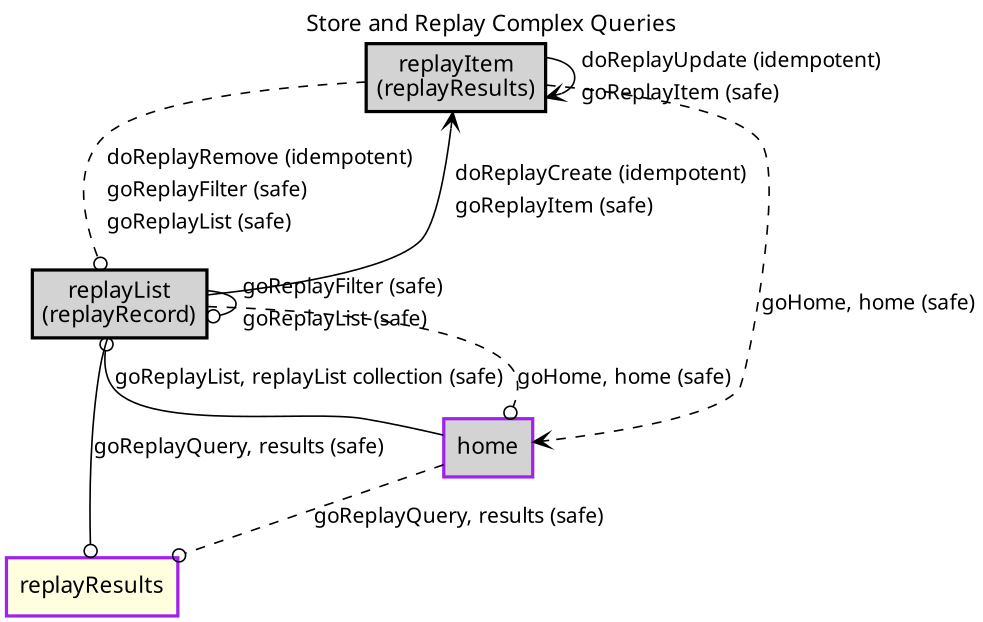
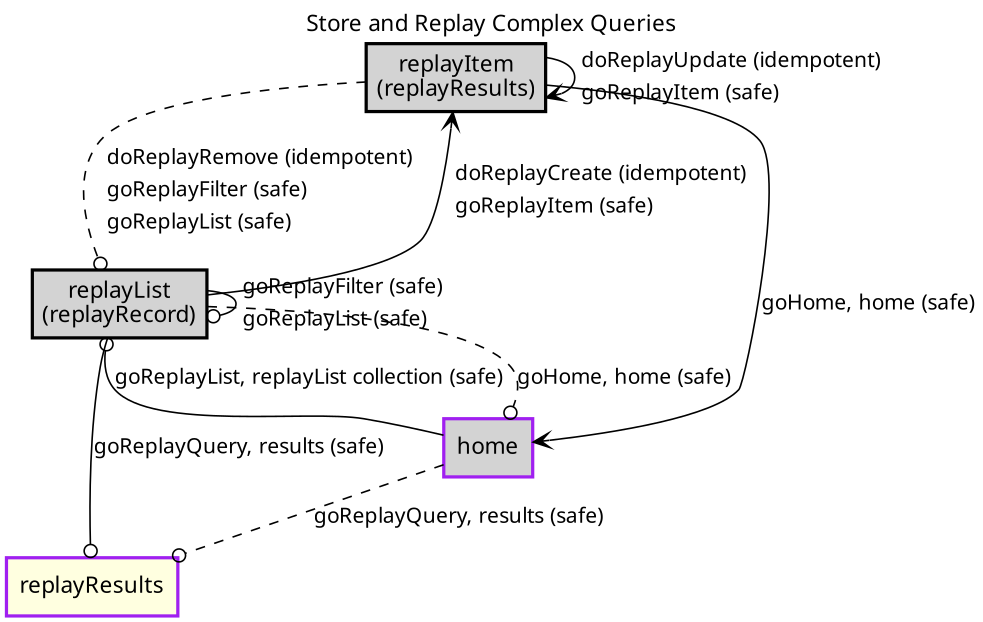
(765, 253) -> (765, 253)
